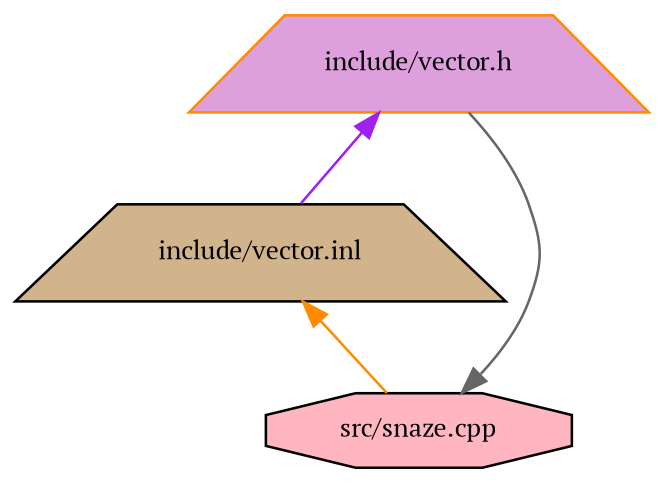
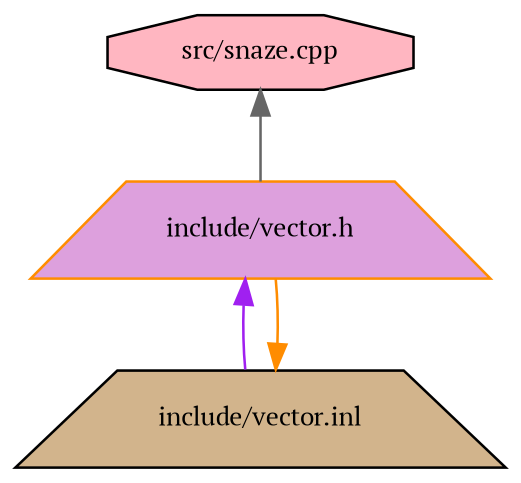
(354, 357) -> (278, 311)
